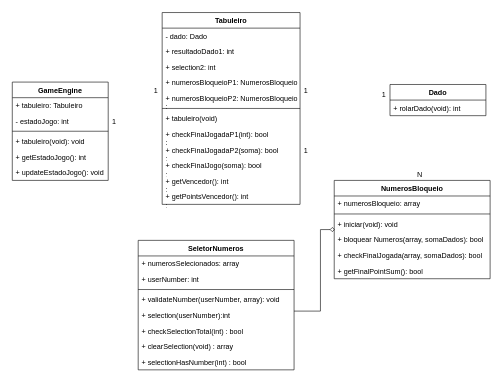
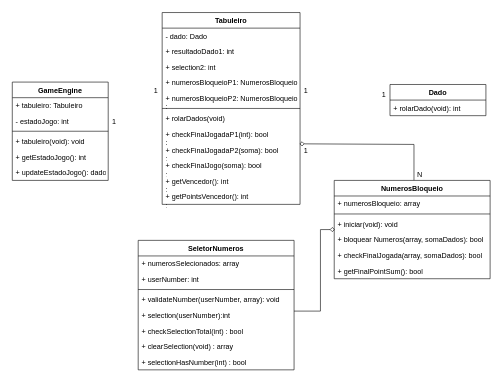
(196, 119) -> (199, 119)
none -> (378, 144)
(64, 173) -> (65, 173)
